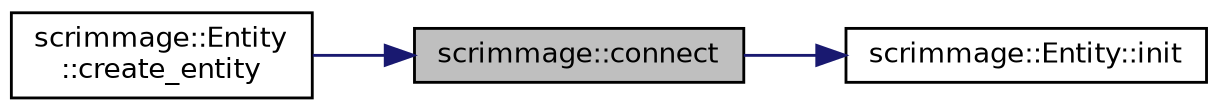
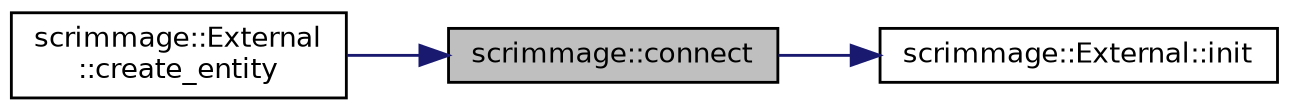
(162, 55) -> (179, 55)
(1026, 55) -> (1079, 55)
